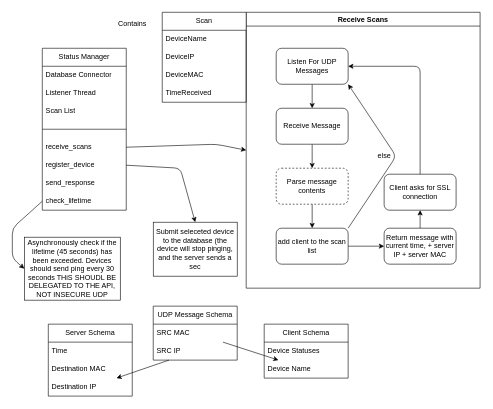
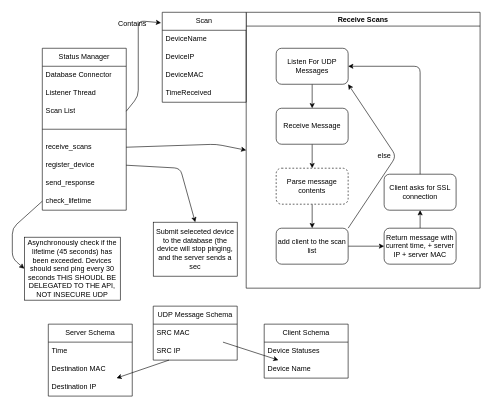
none -> (133, 103)
